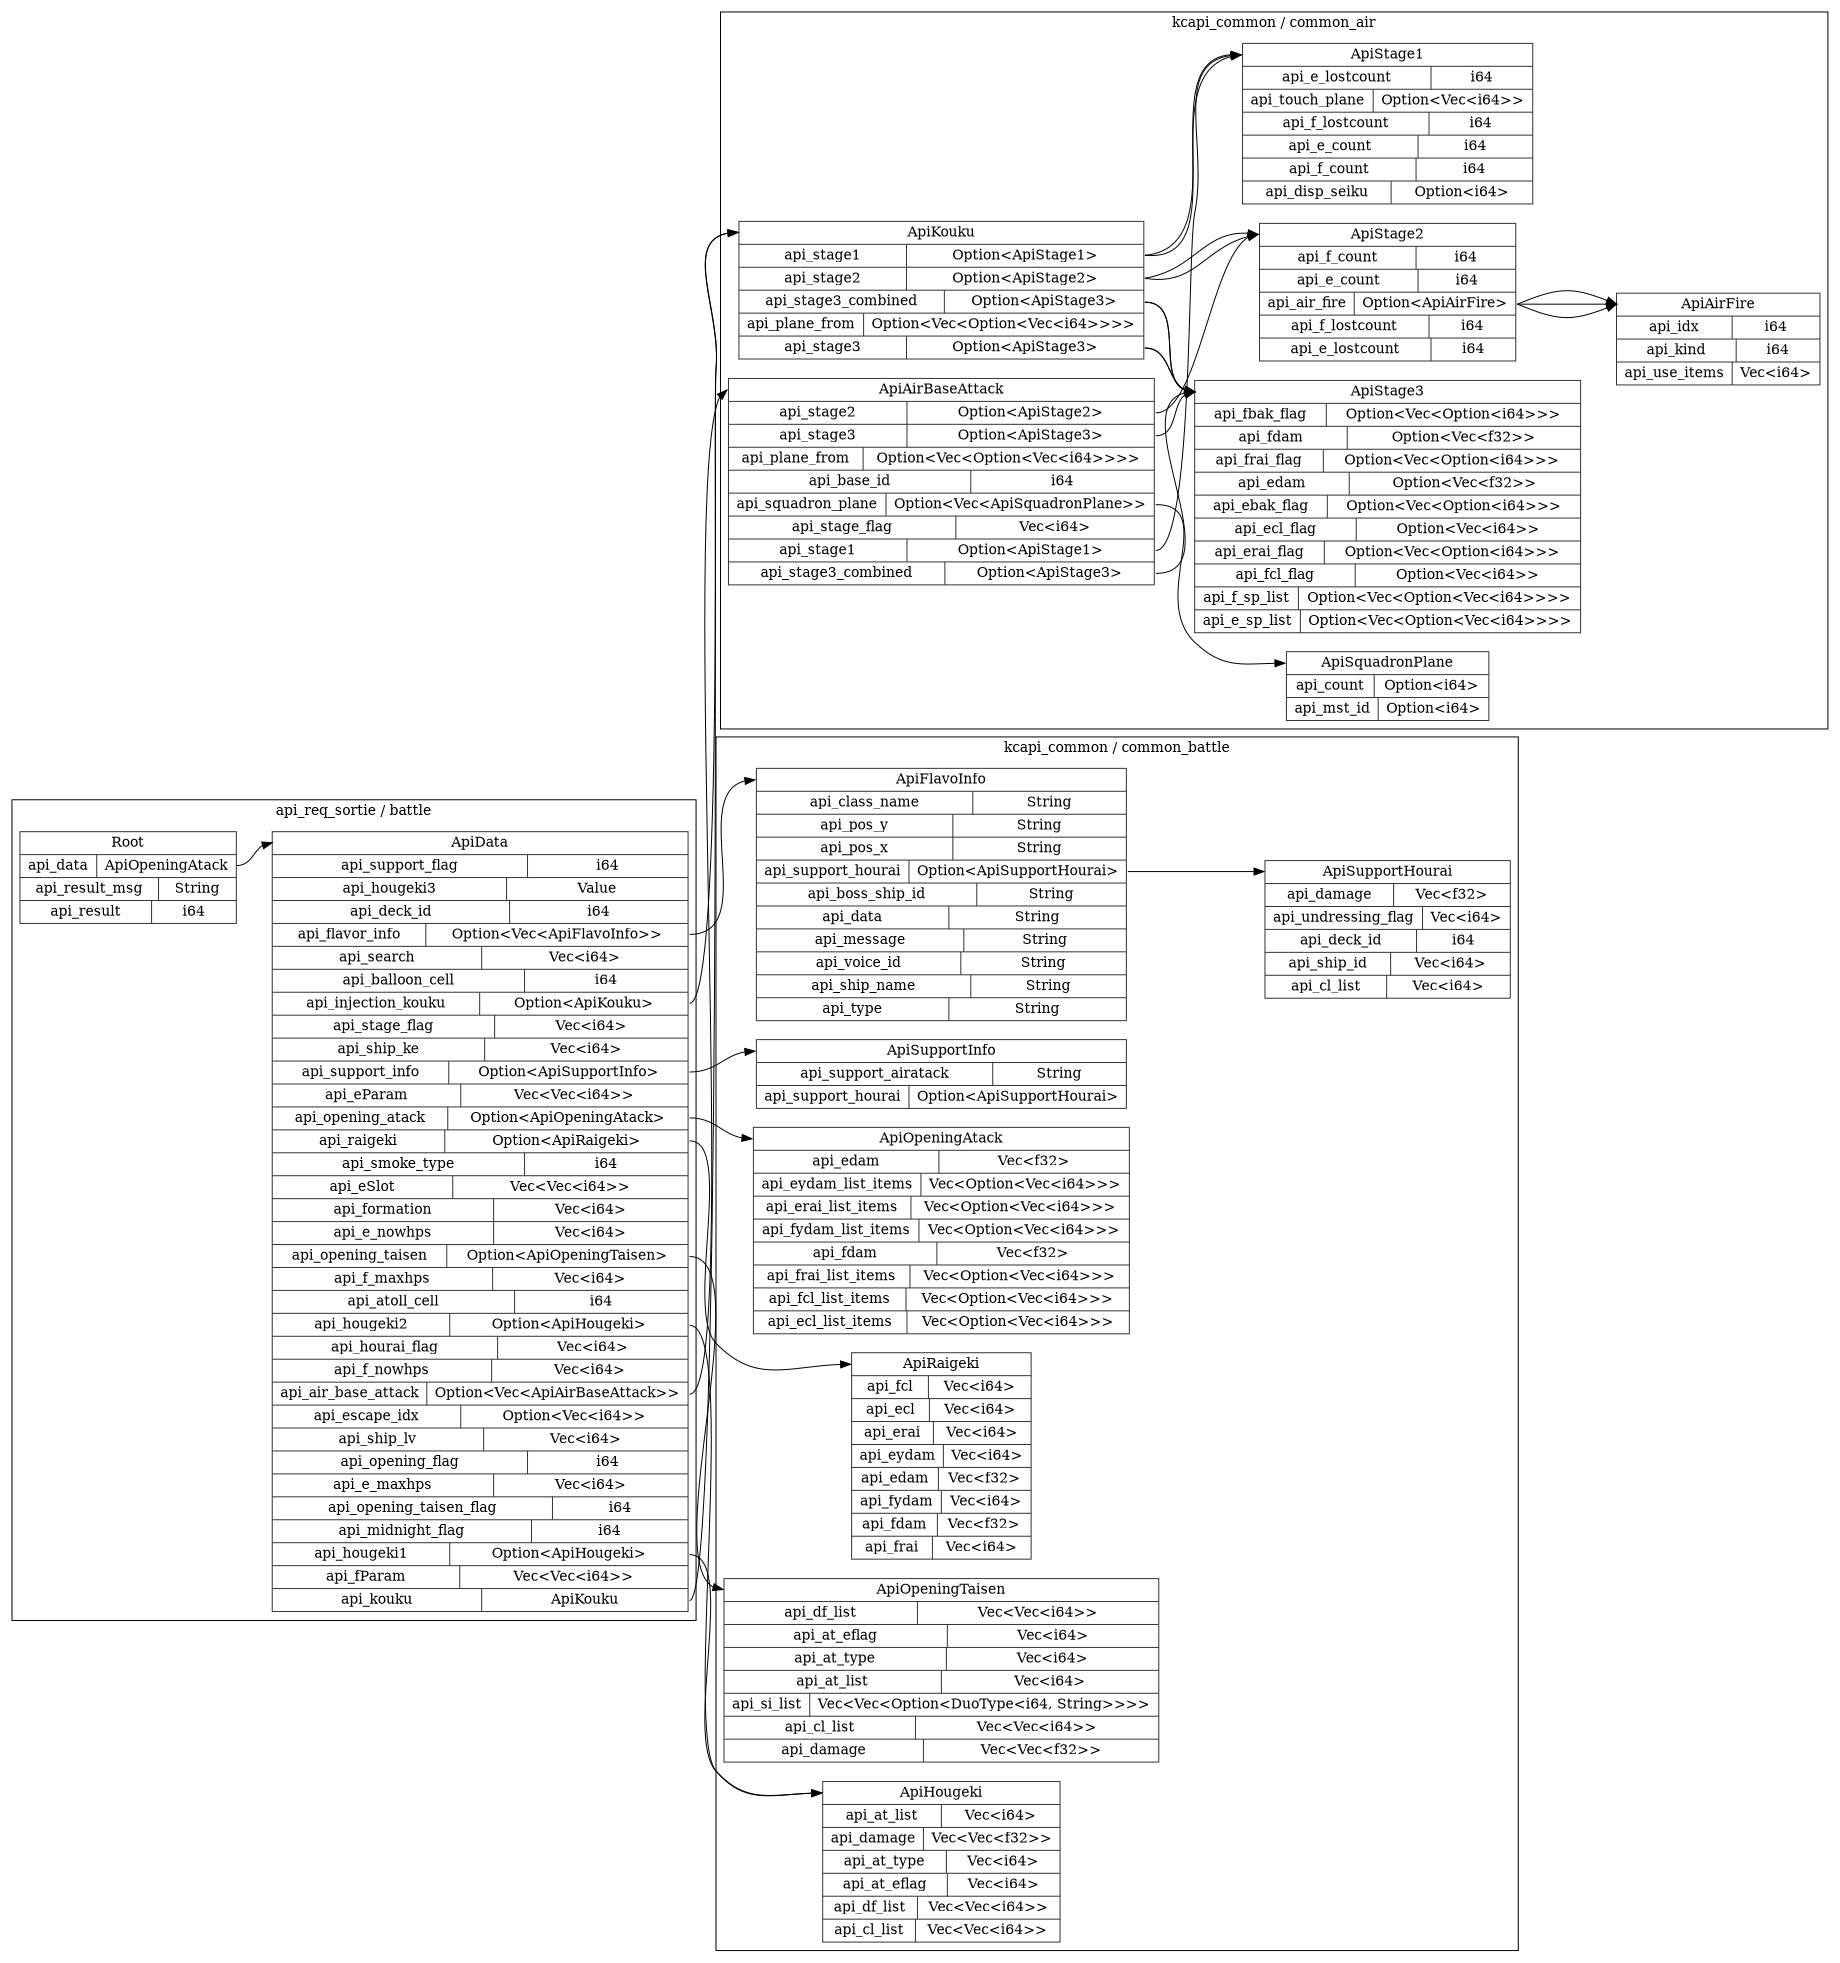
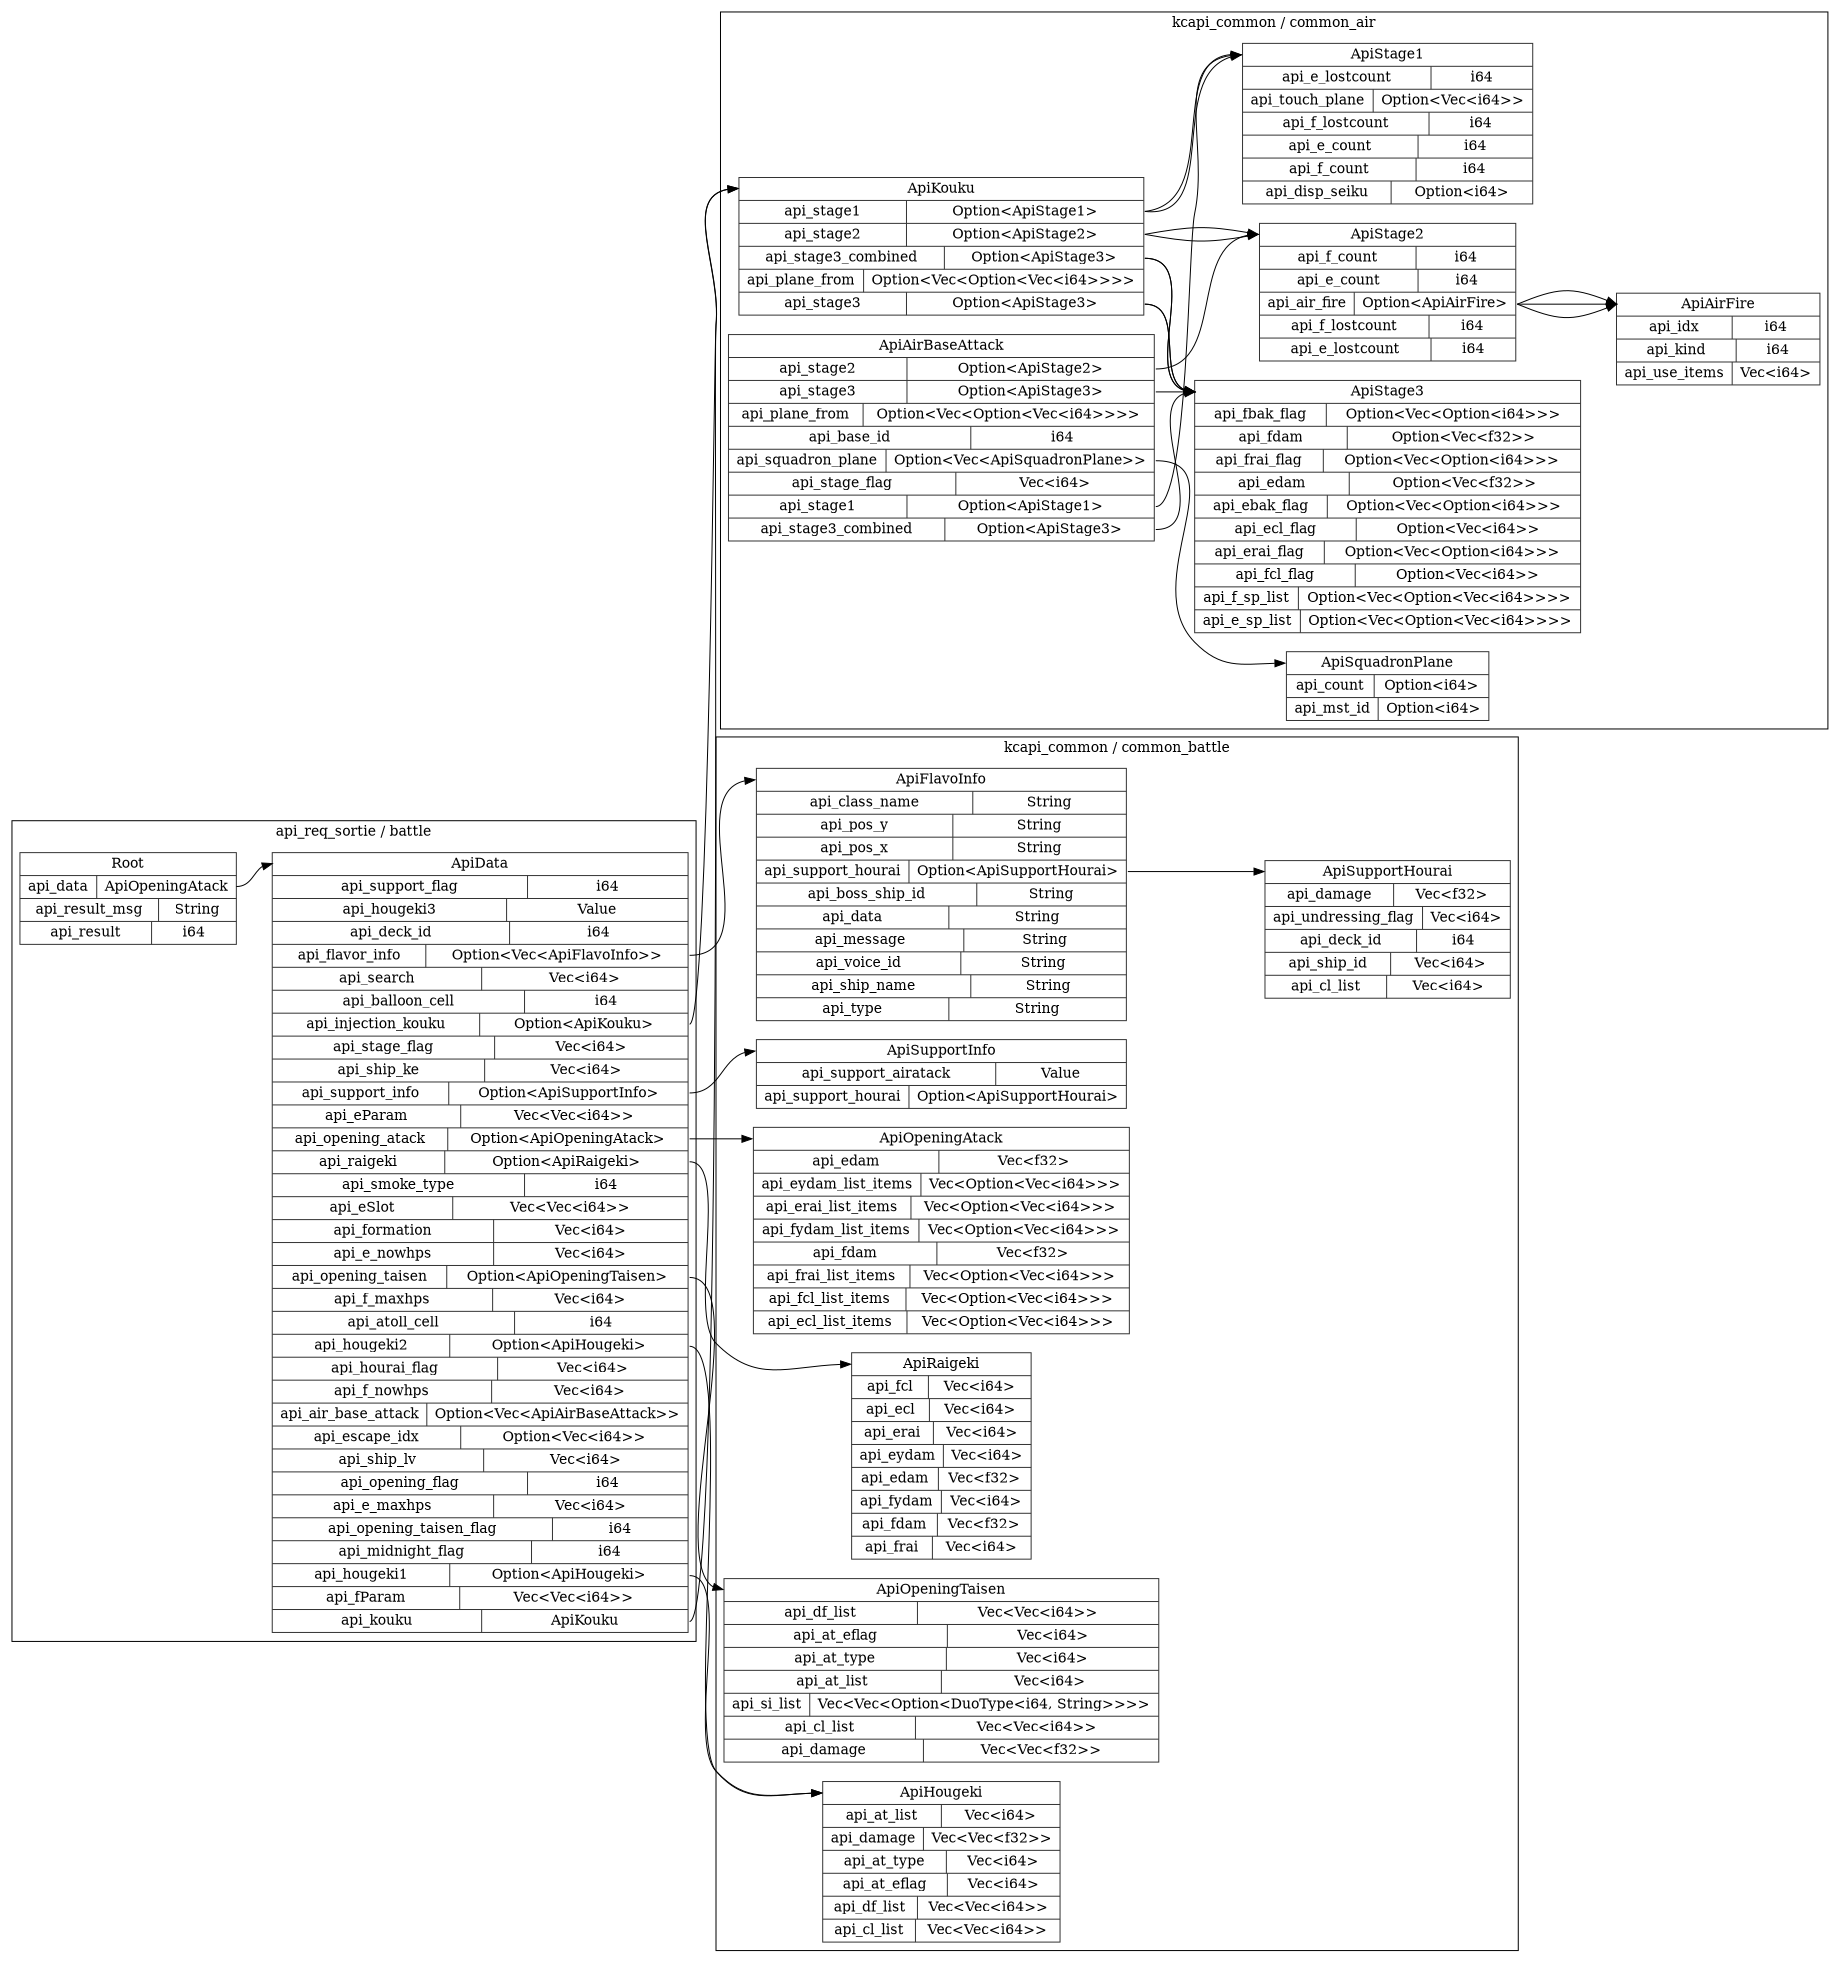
(707, 796) -> none
(1060, 1074) -> (1061, 1074)
